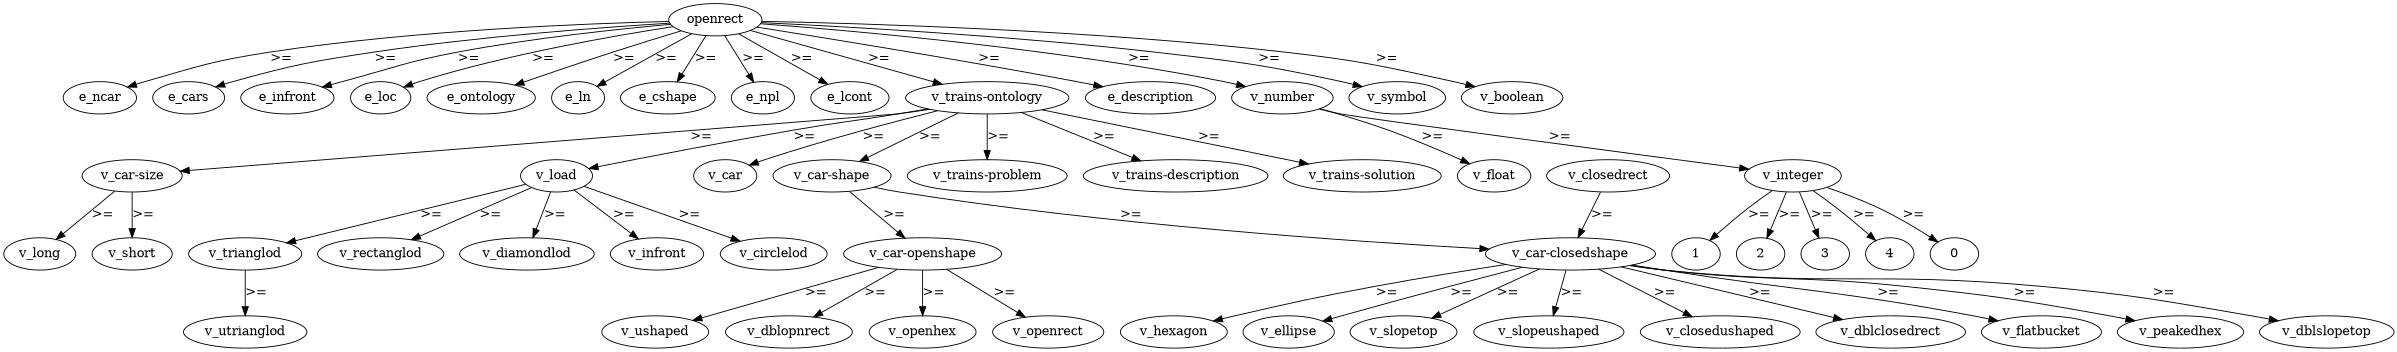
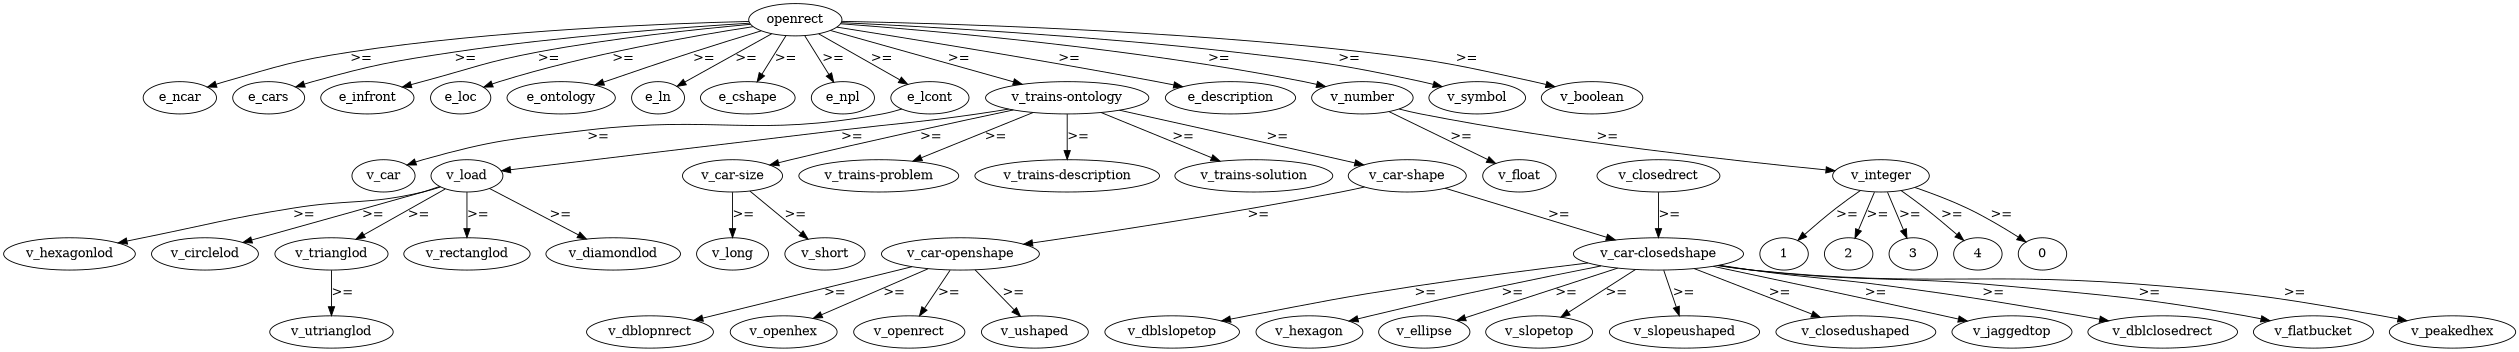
(847, 135) -> (658, 125)
(657, 254) -> (69, 254)
none -> (2012, 332)
